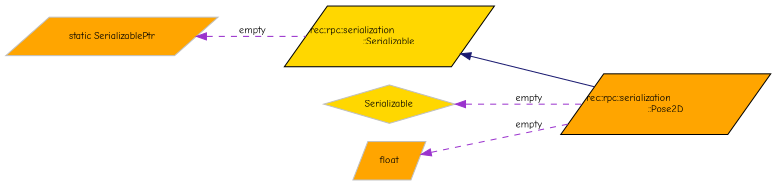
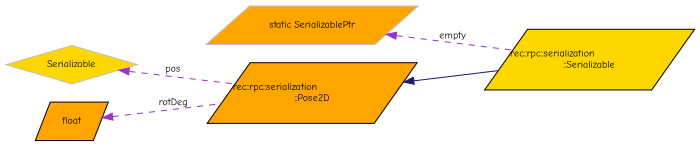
(533, 72) -> (456, 76)
(528, 99) -> (172, 69)
(528, 125) -> (172, 103)
(389, 161) -> (72, 121)
